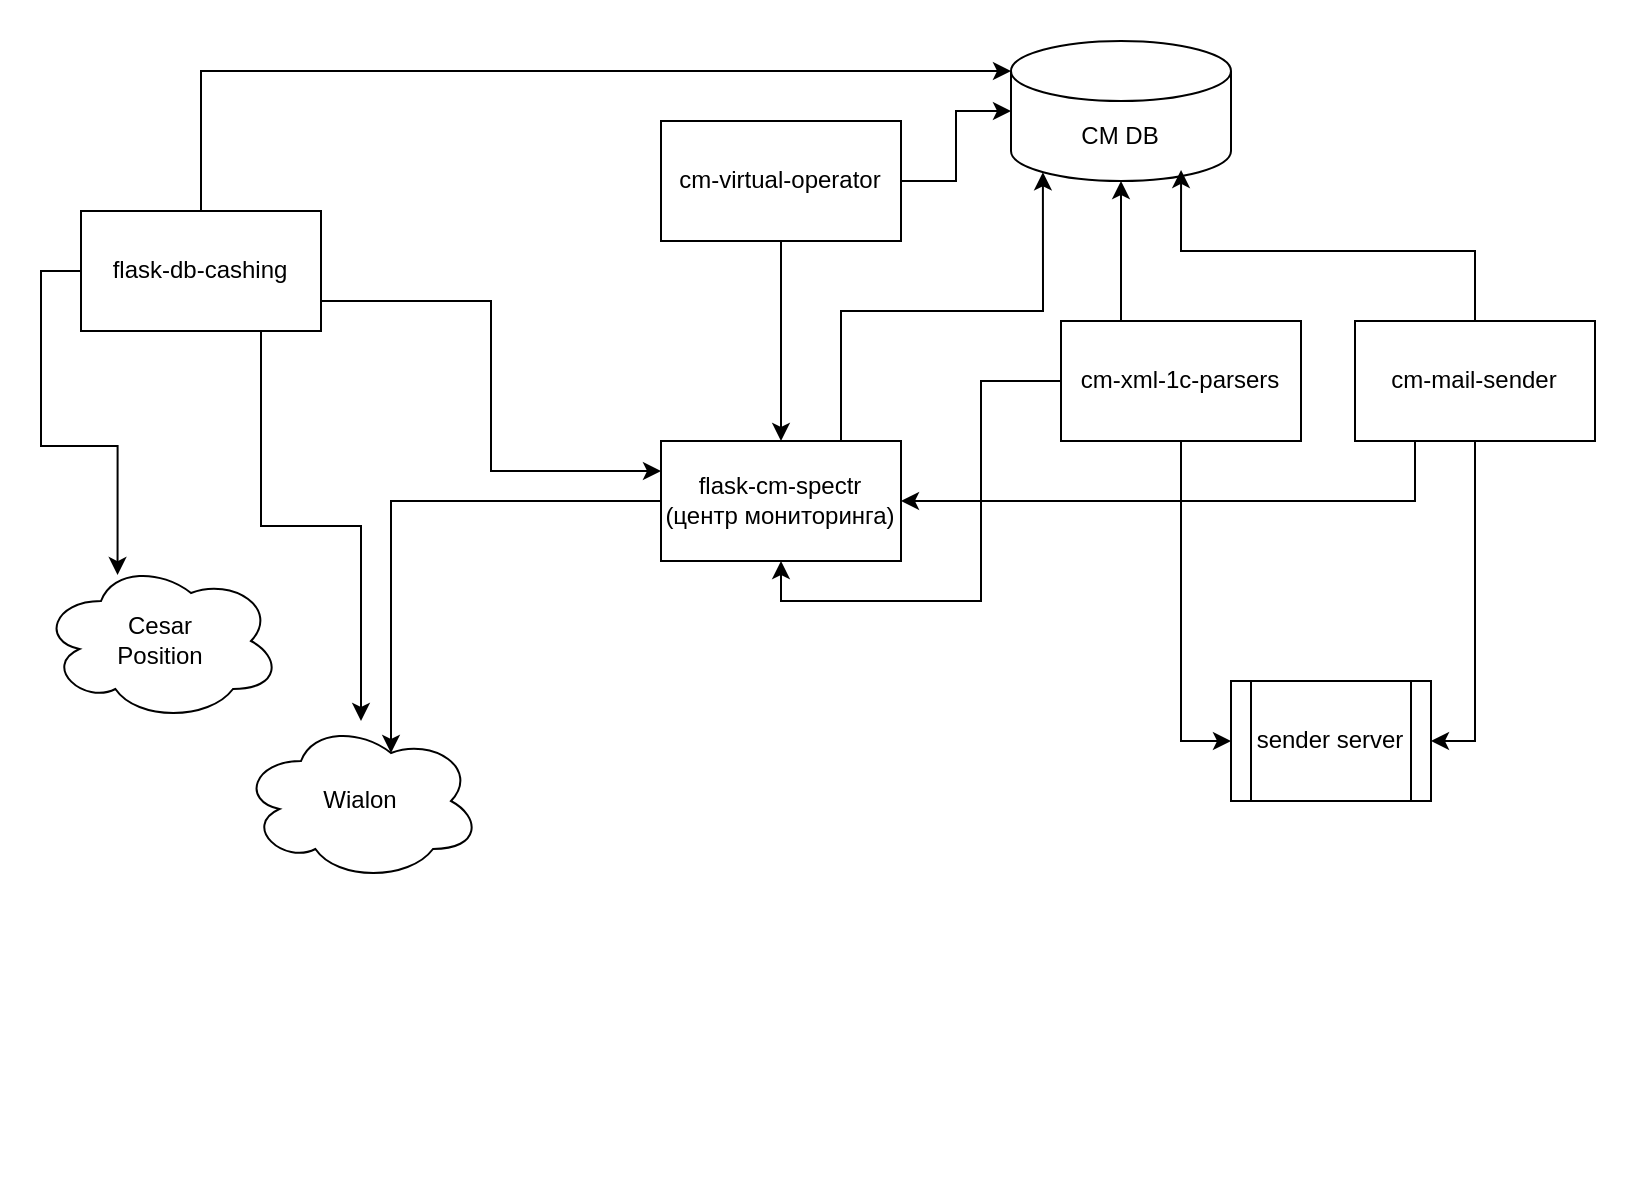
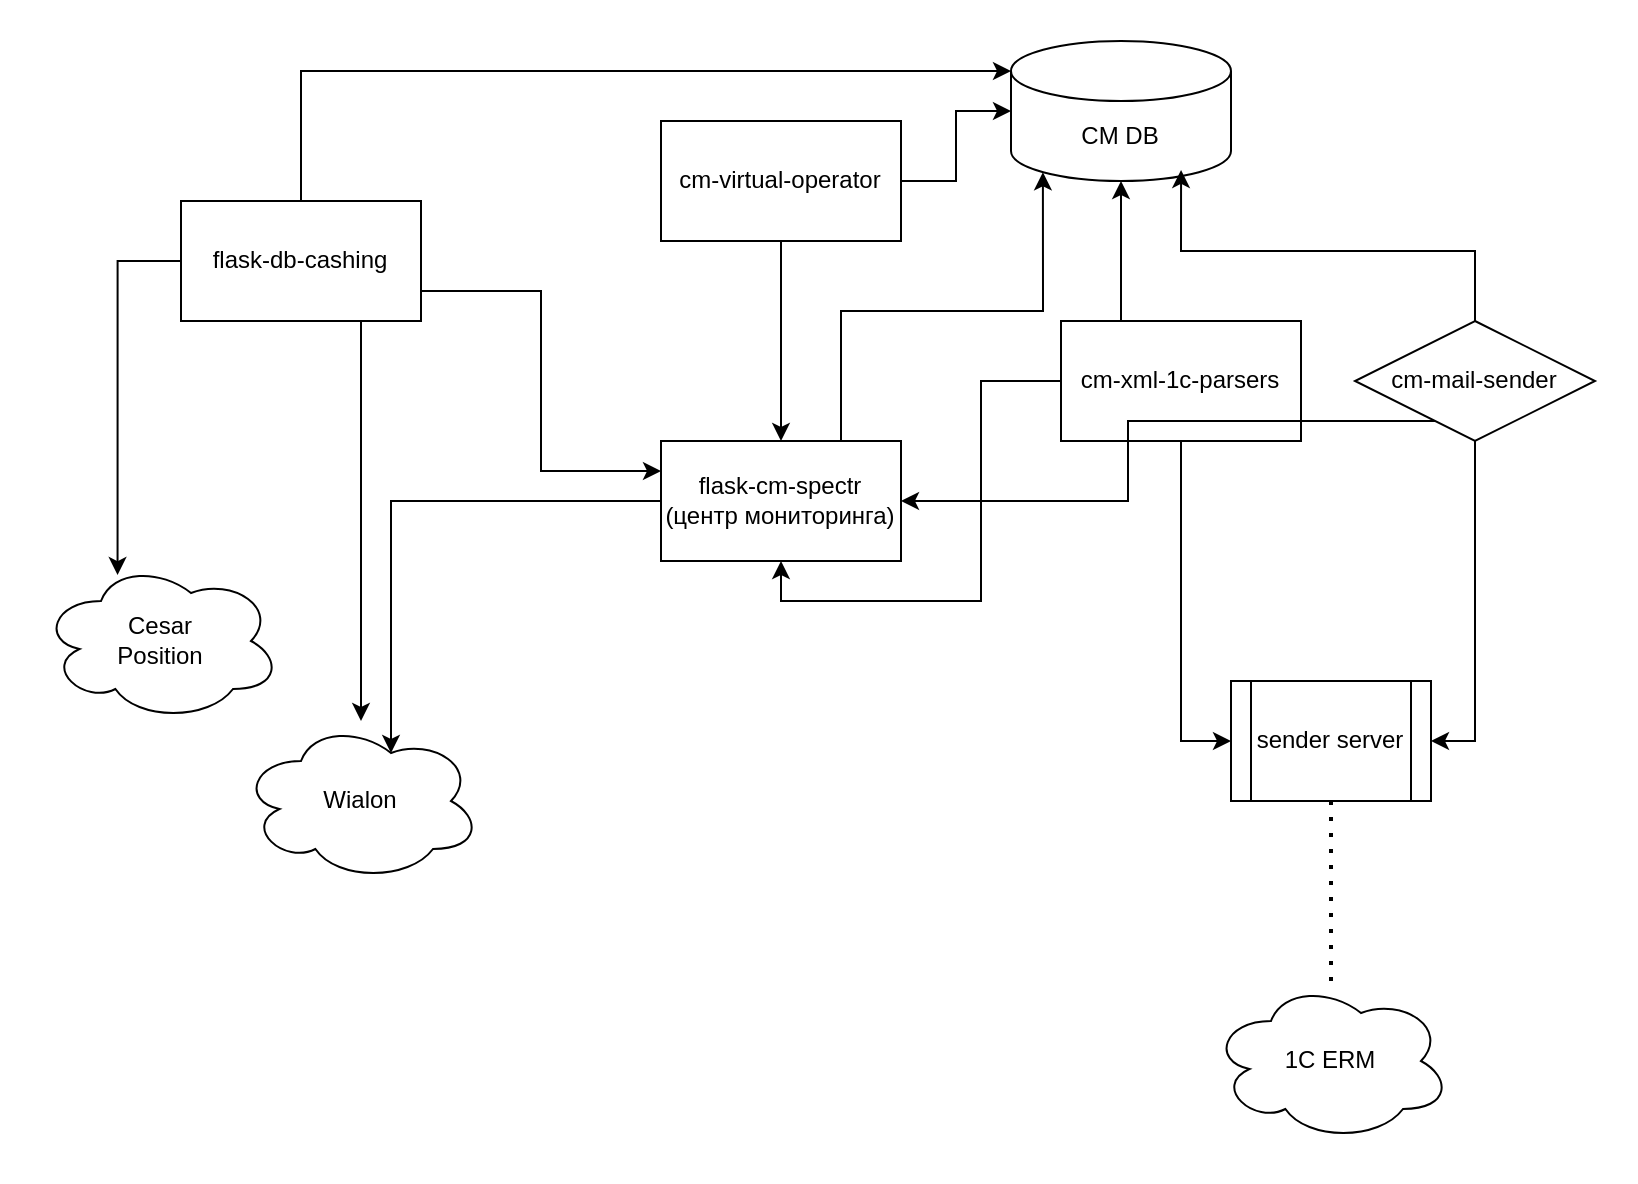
(201, 271) -> (301, 261)
(1475, 381) -> (1475, 381)
none -> (1331, 963)
none -> (1331, 1061)
